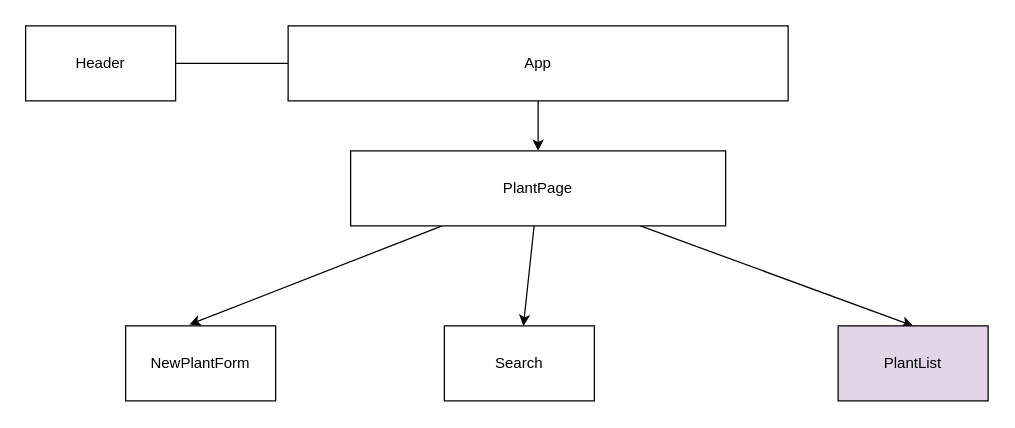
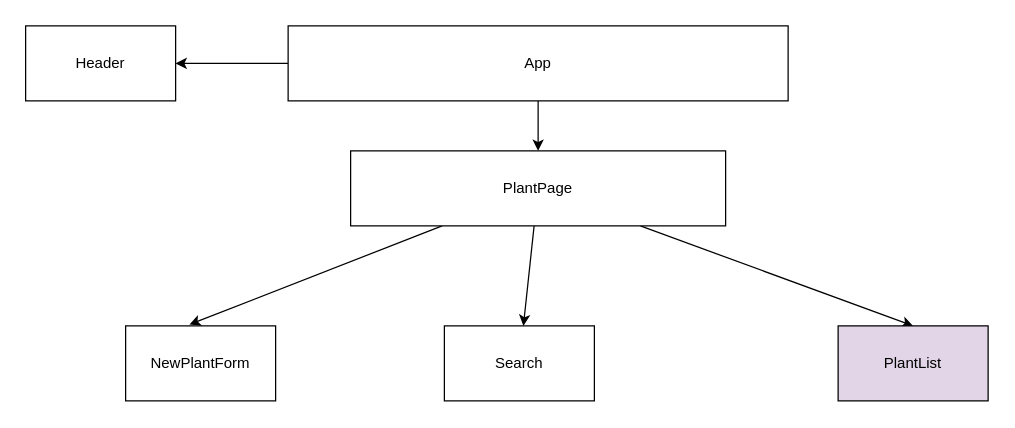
(181, 63) -> (185, 63)
